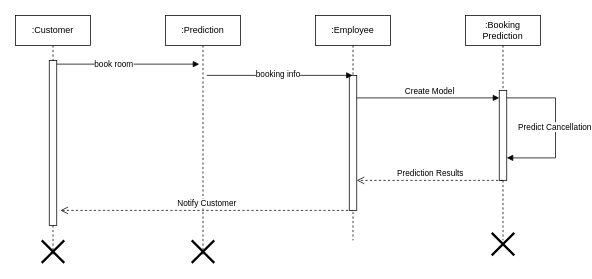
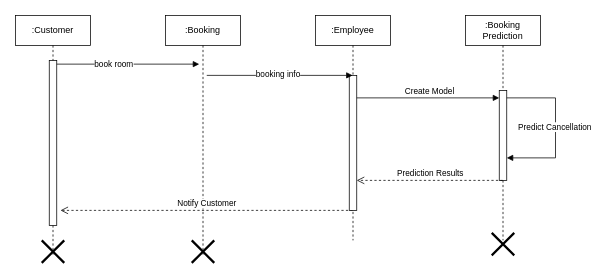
(203, 30) -> (203, 30)
